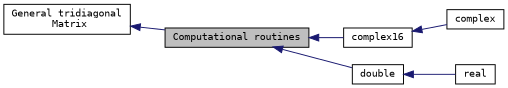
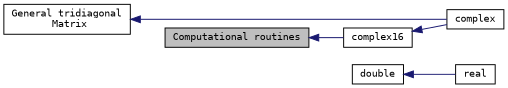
(153, 29) -> (294, 19)
(317, 59) -> none
